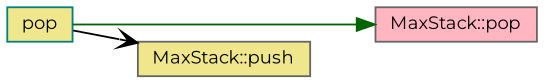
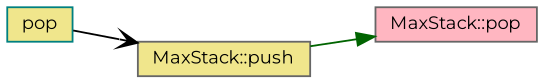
(215, 24) -> (334, 43)
